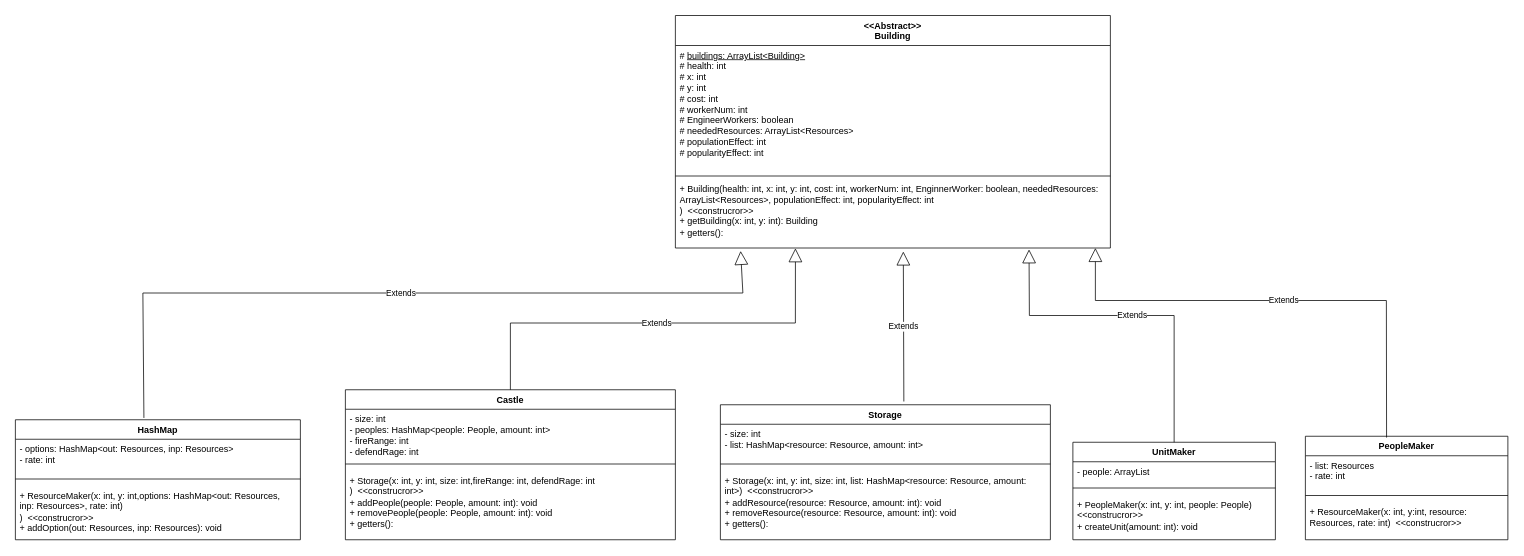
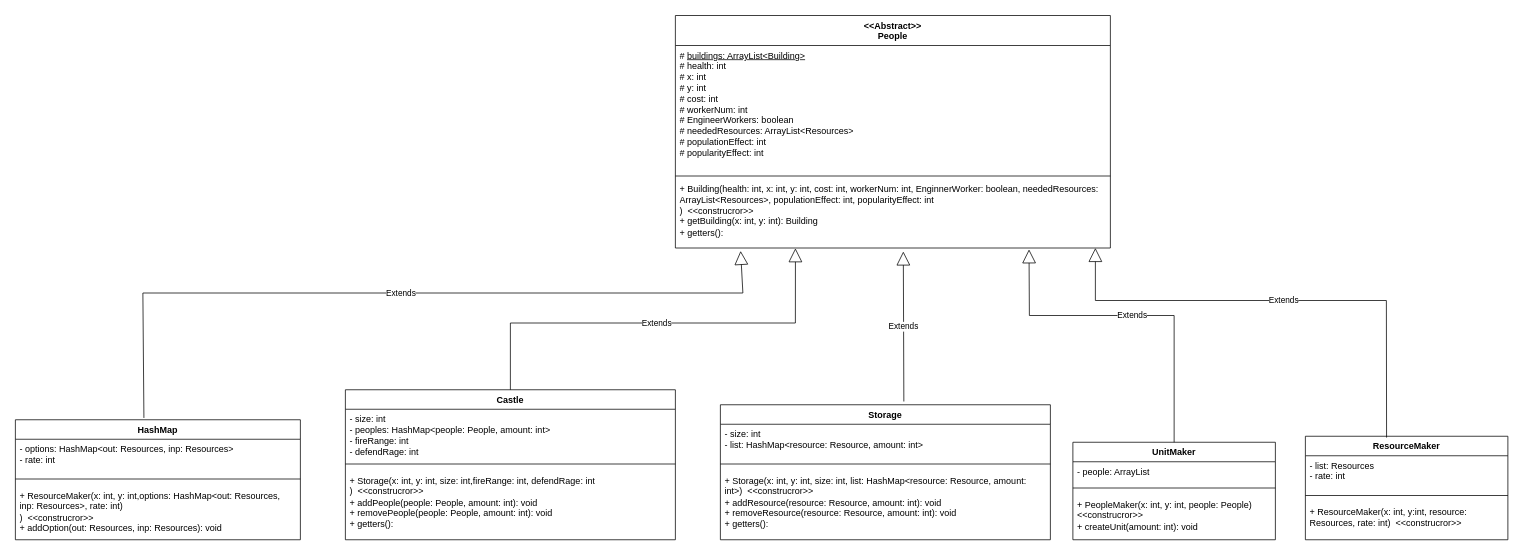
(893, 31) -> (893, 31)
(1407, 447) -> (1407, 447)
